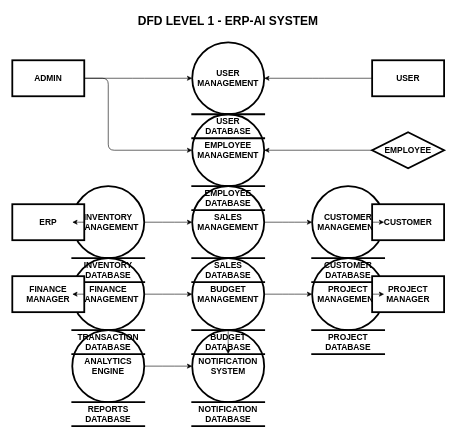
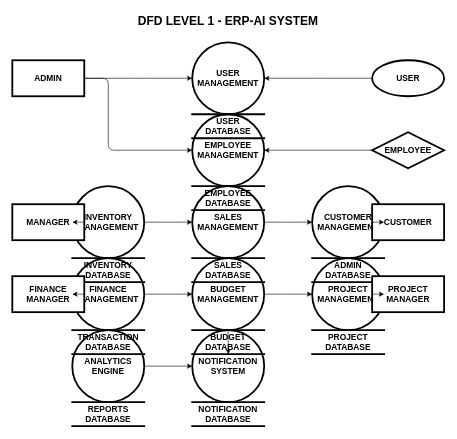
(408, 78) -> (408, 78)
(48, 222) -> (48, 222)
(348, 270) -> (348, 270)
